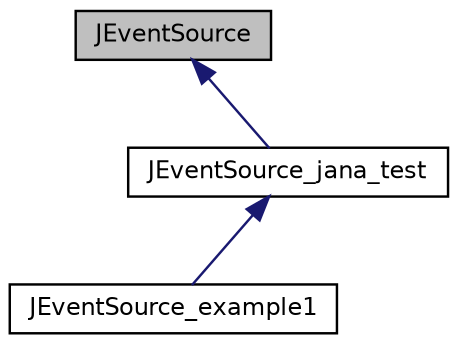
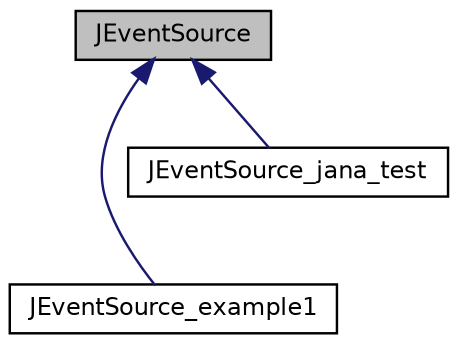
(222, 250) -> (103, 184)
